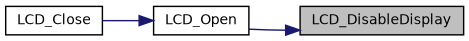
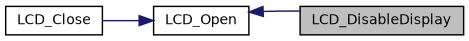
(267, 30) -> (282, 11)
